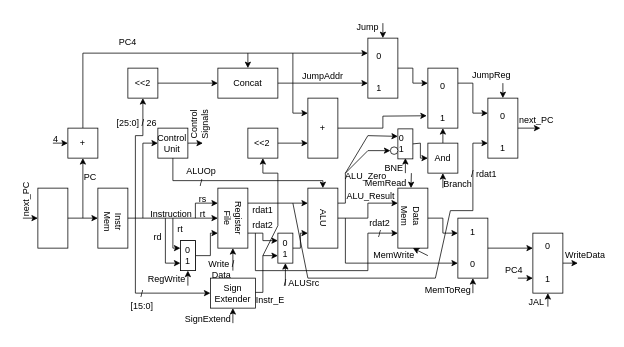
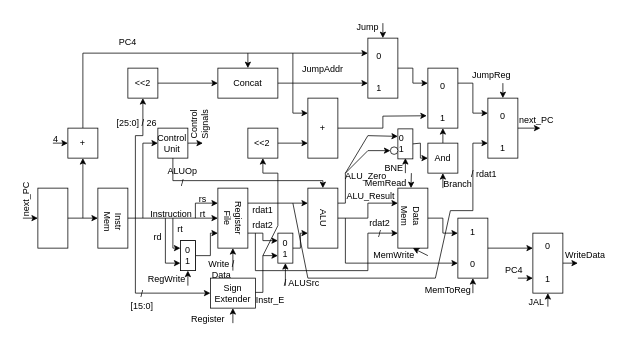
(323, 76) -> (323, 69)
(90, 177) -> none
(201, 177) -> (183, 177)
(208, 319) -> (208, 319)
